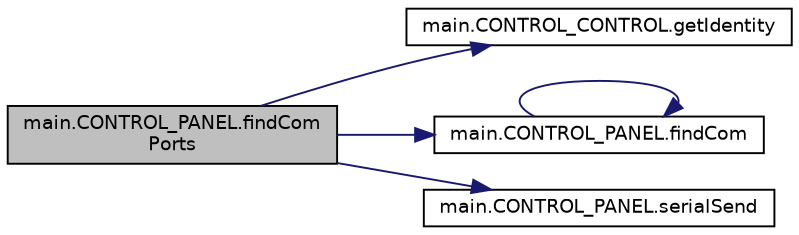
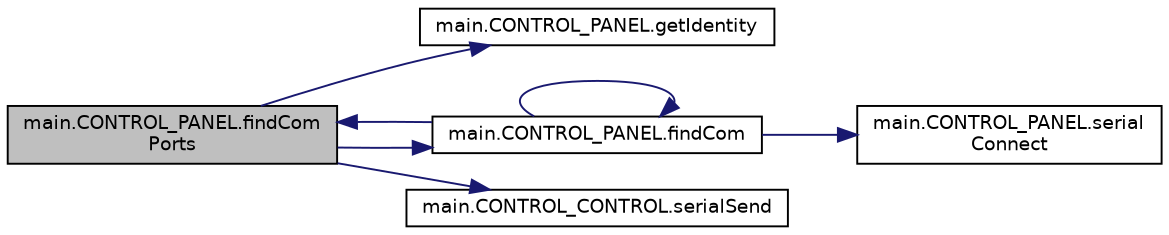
(599, 27) -> (597, 27)
none -> (395, 122)
none -> (1009, 135)
(599, 208) -> (597, 208)
